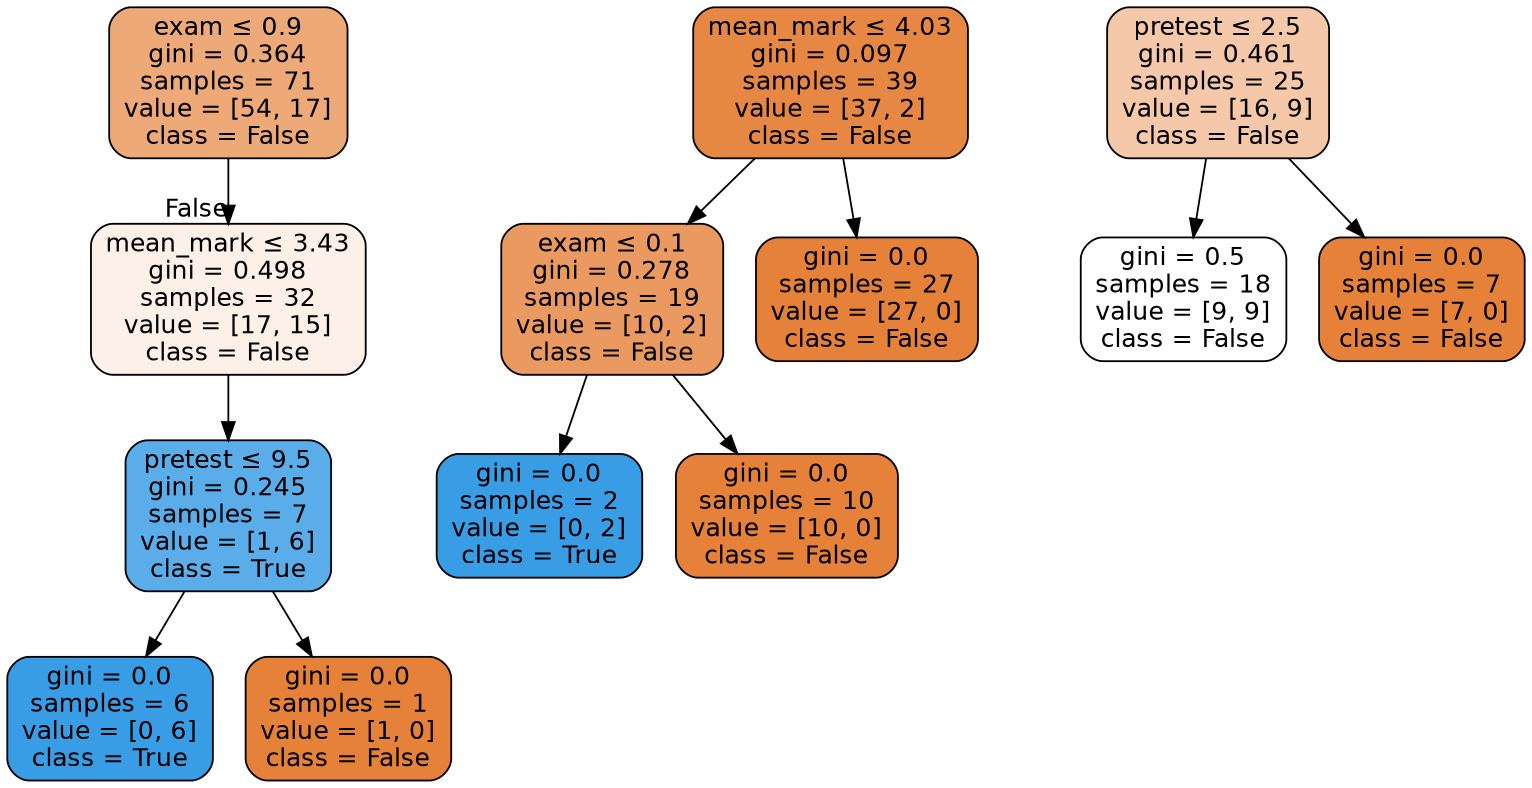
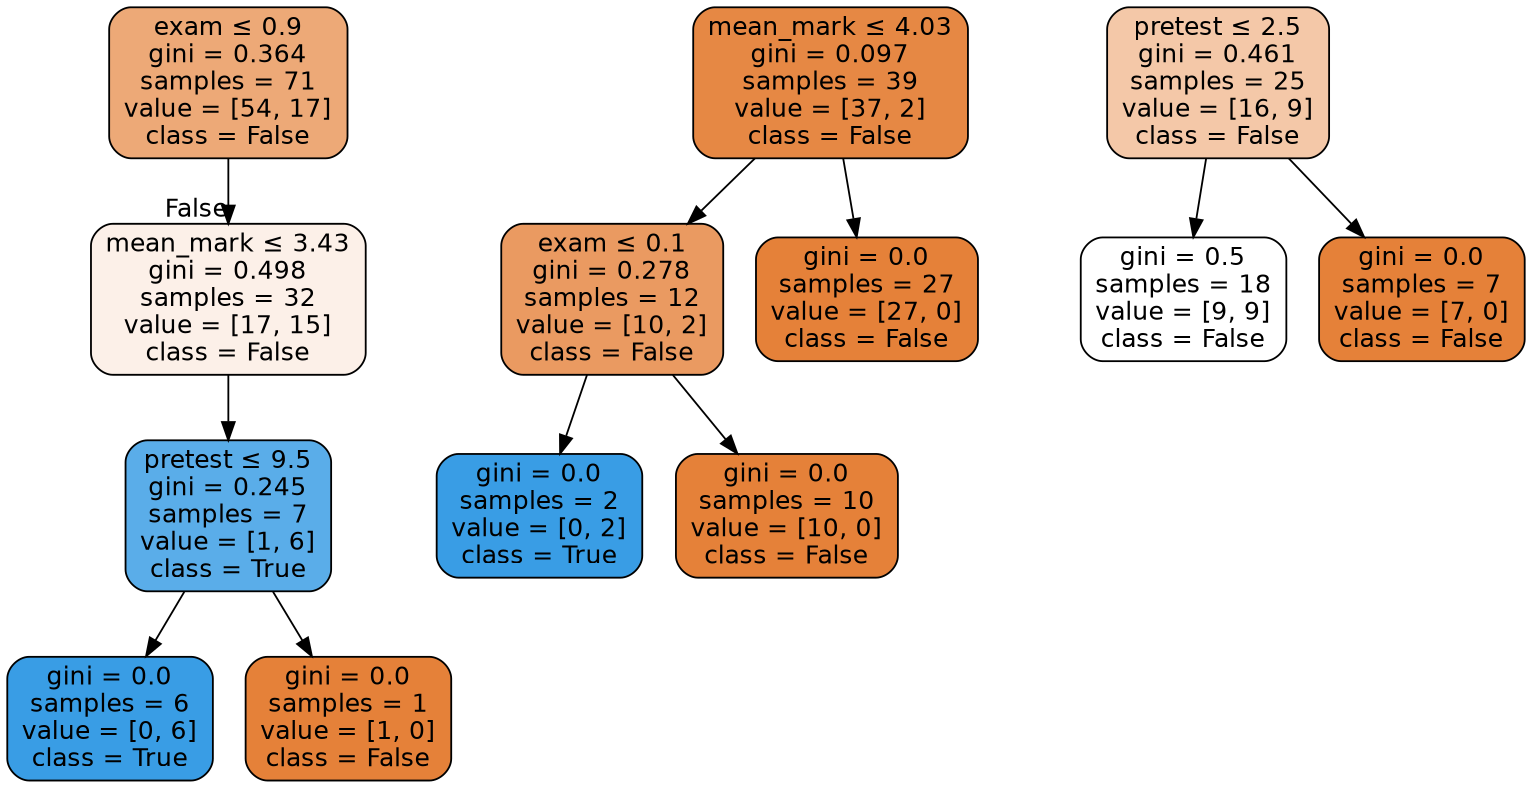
(612, 298) -> (612, 298)
